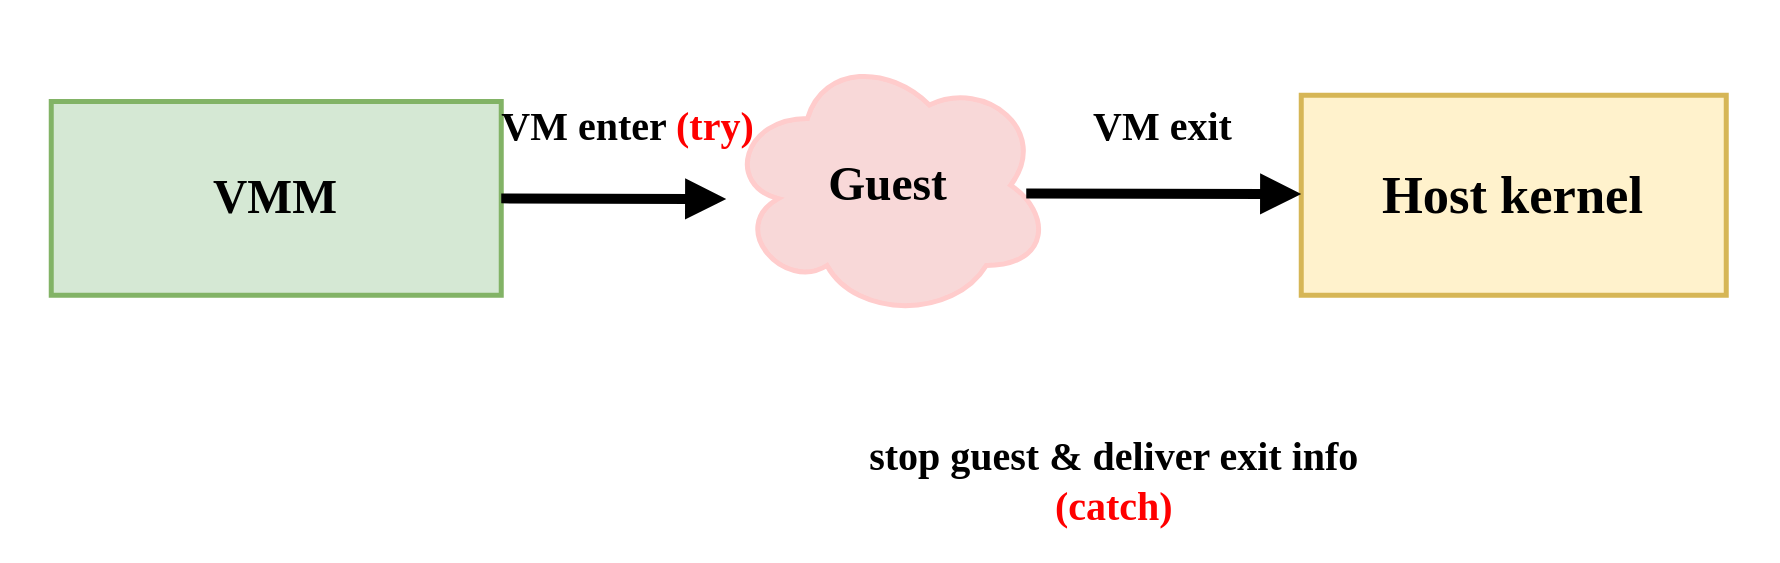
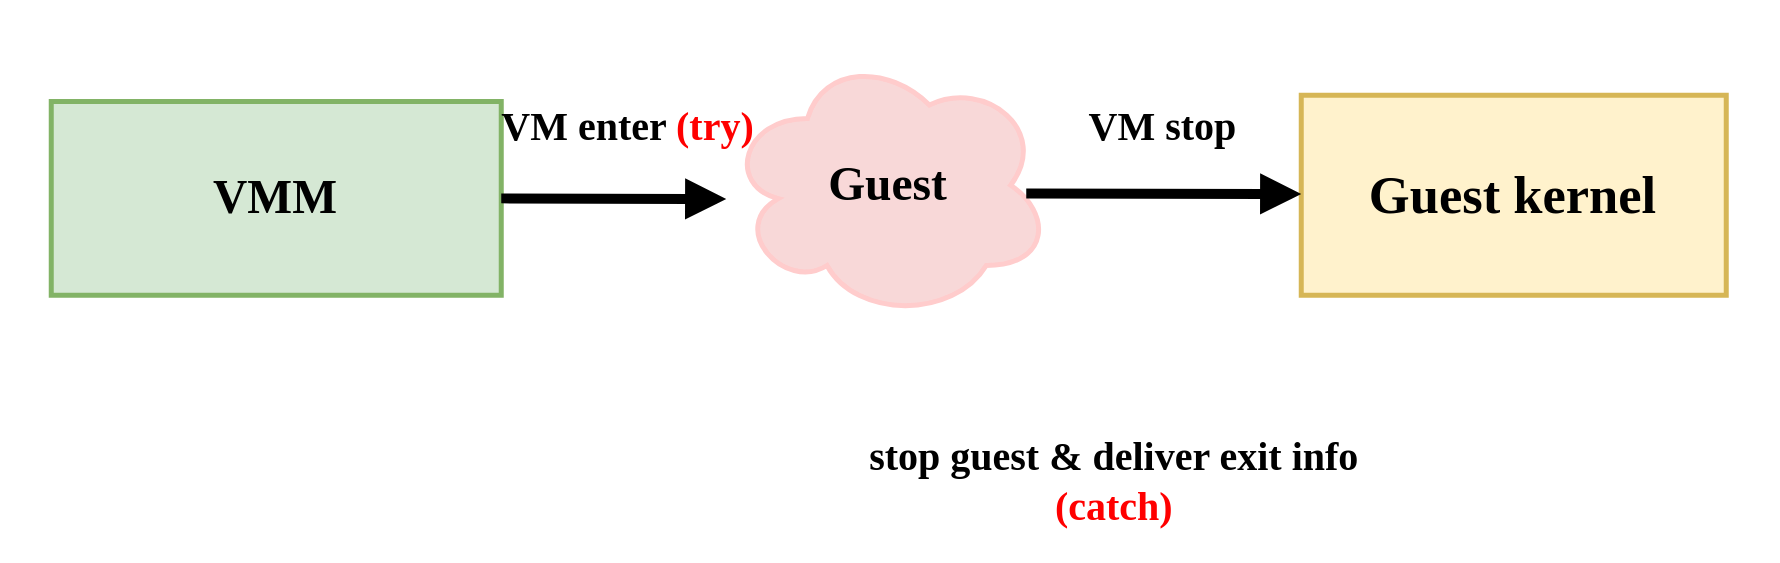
(1164, 126) -> (1164, 126)
(1514, 196) -> (1514, 196)
